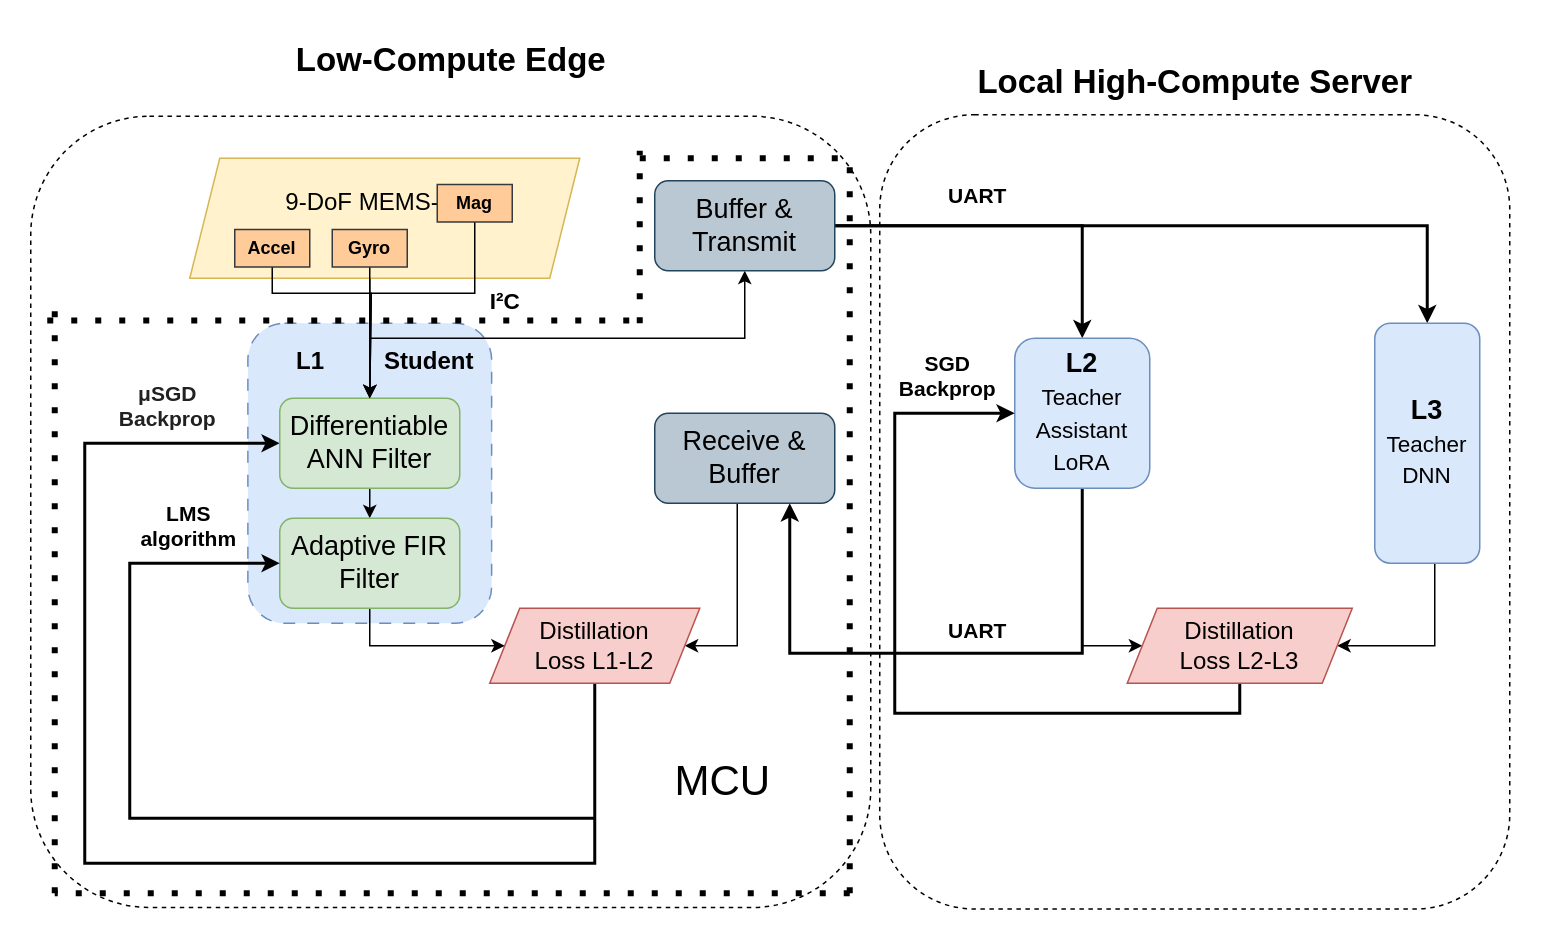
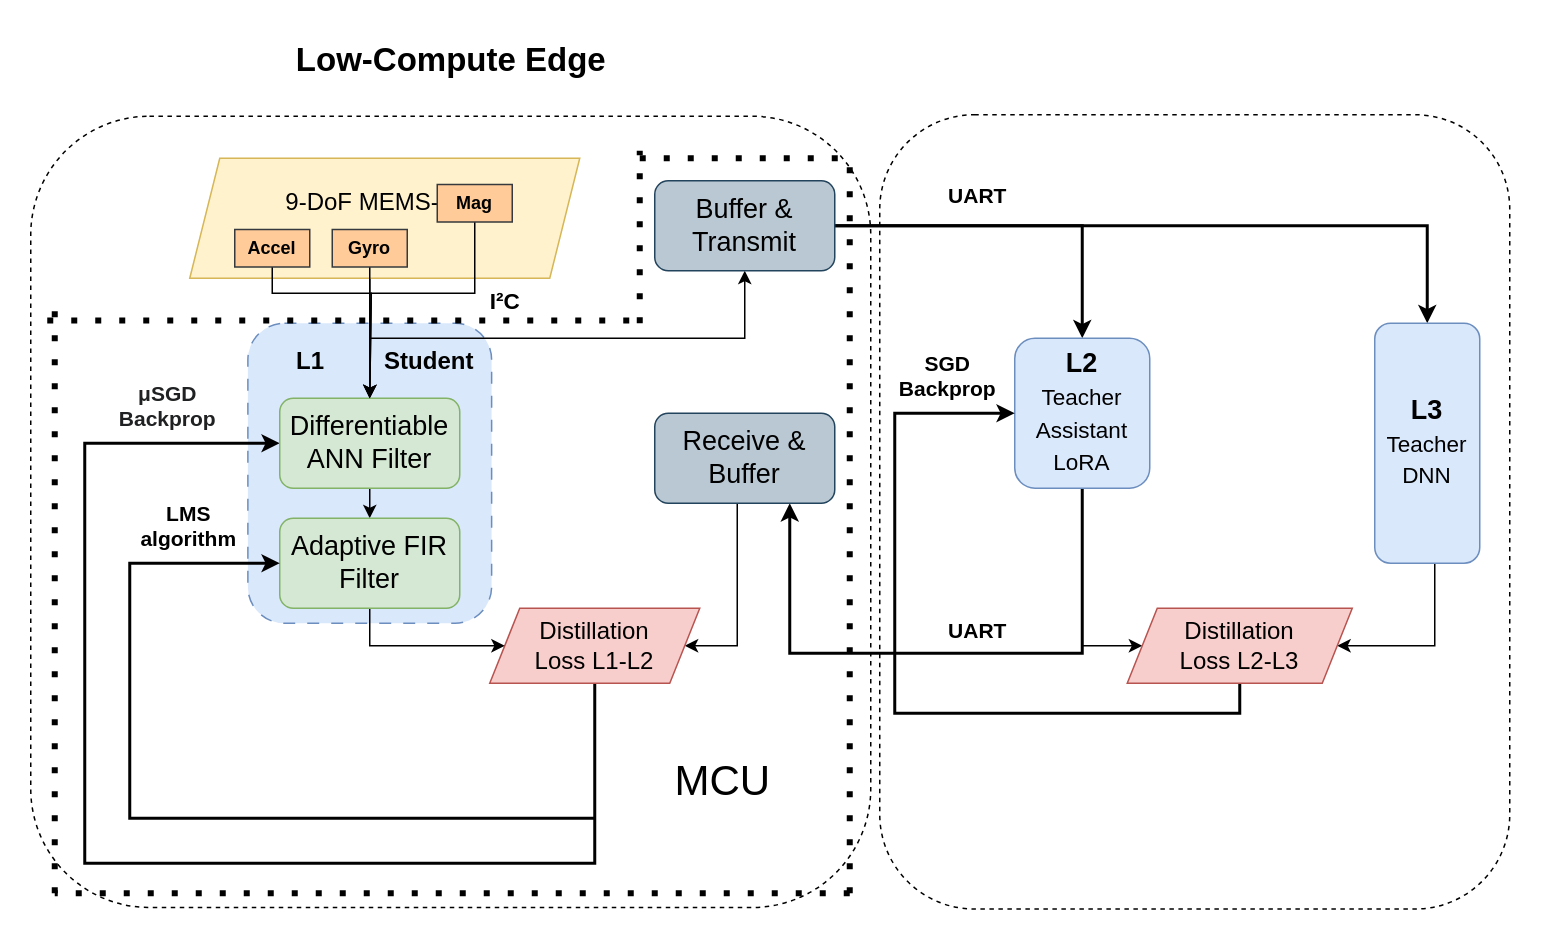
(1195, 83) -> none
